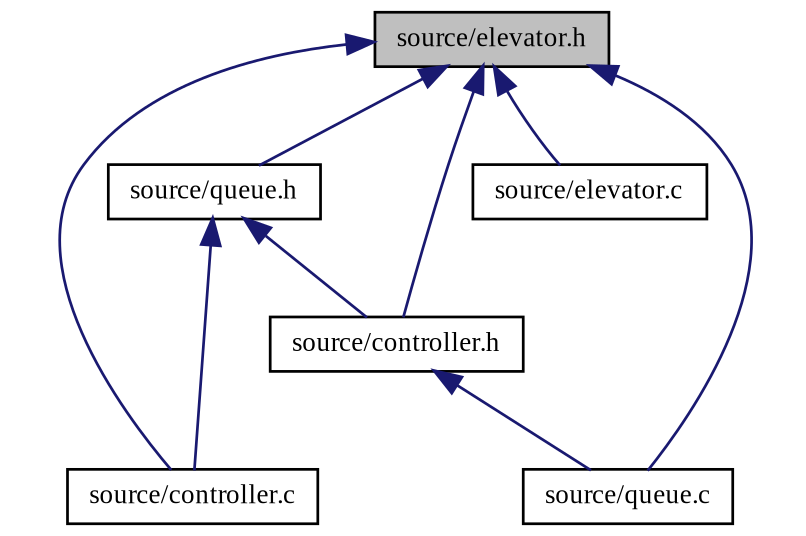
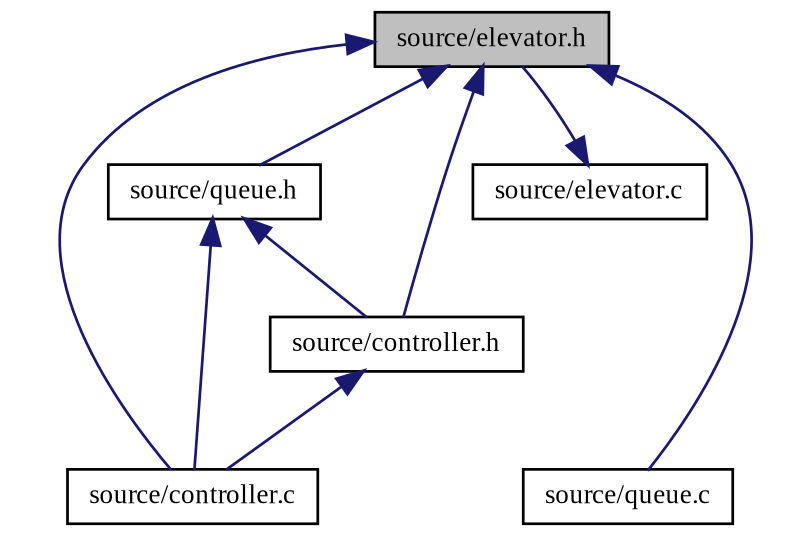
(532, 129) -> (550, 102)
(524, 428) -> (284, 428)
